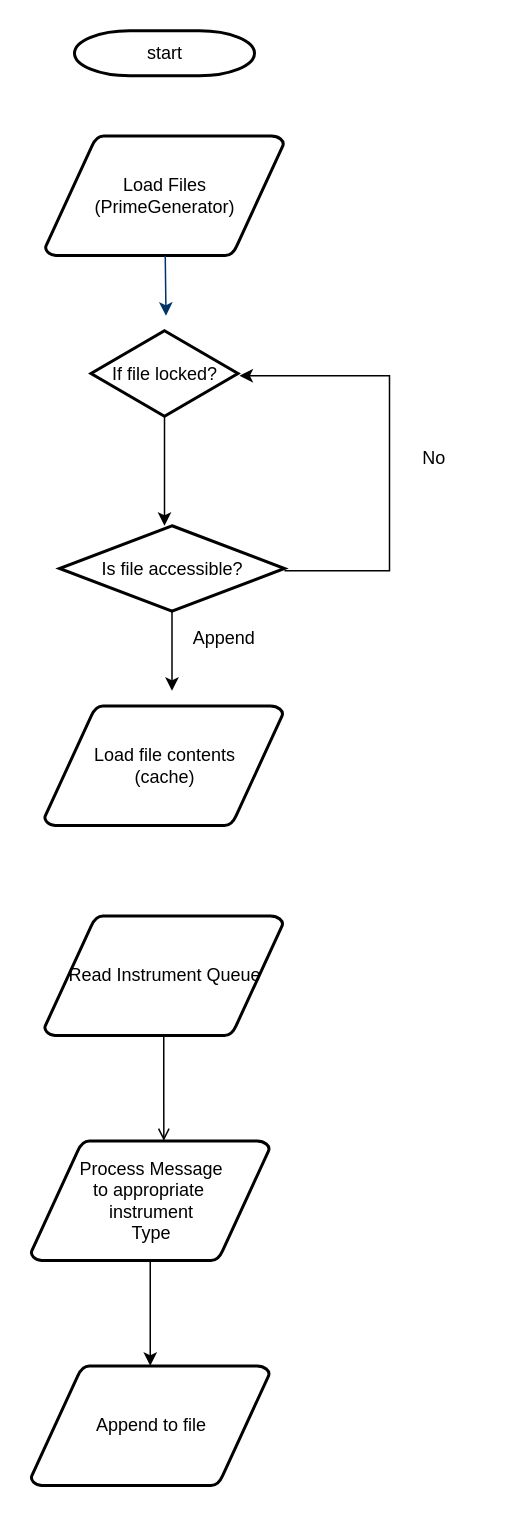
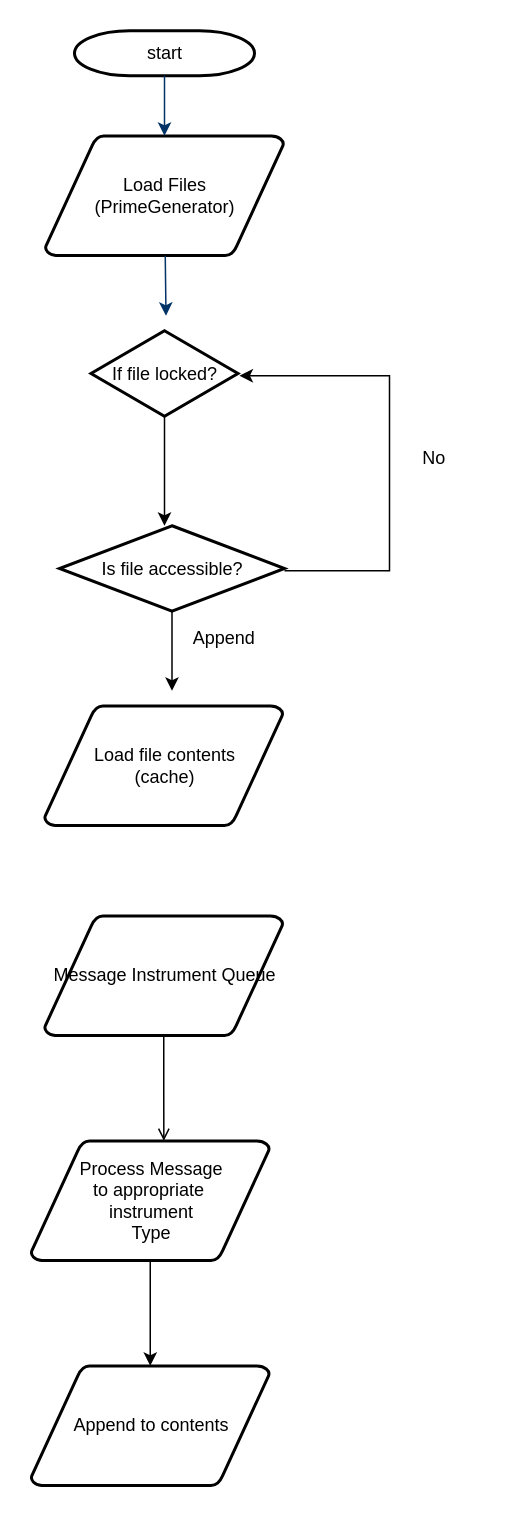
none -> (164, 101)
(165, 976) -> (165, 976)
(152, 1426) -> (152, 1426)
